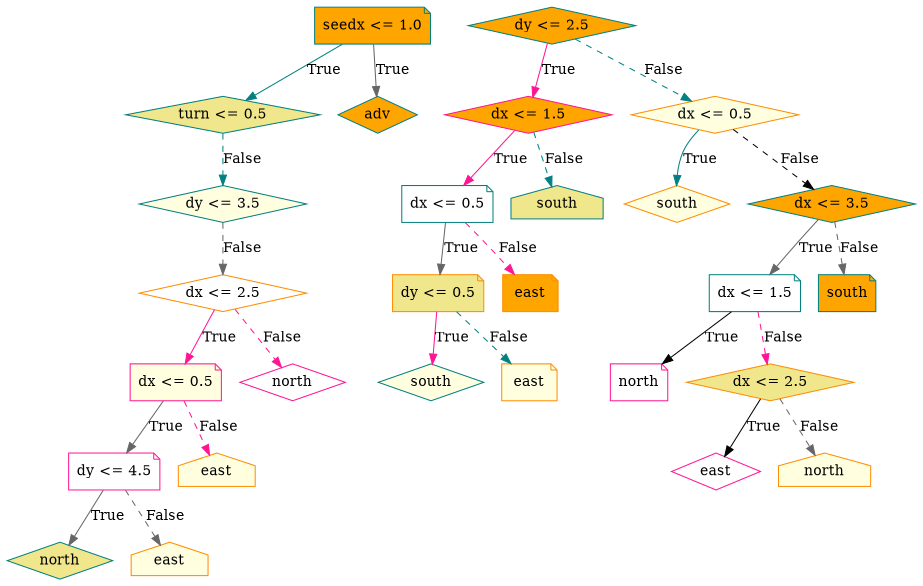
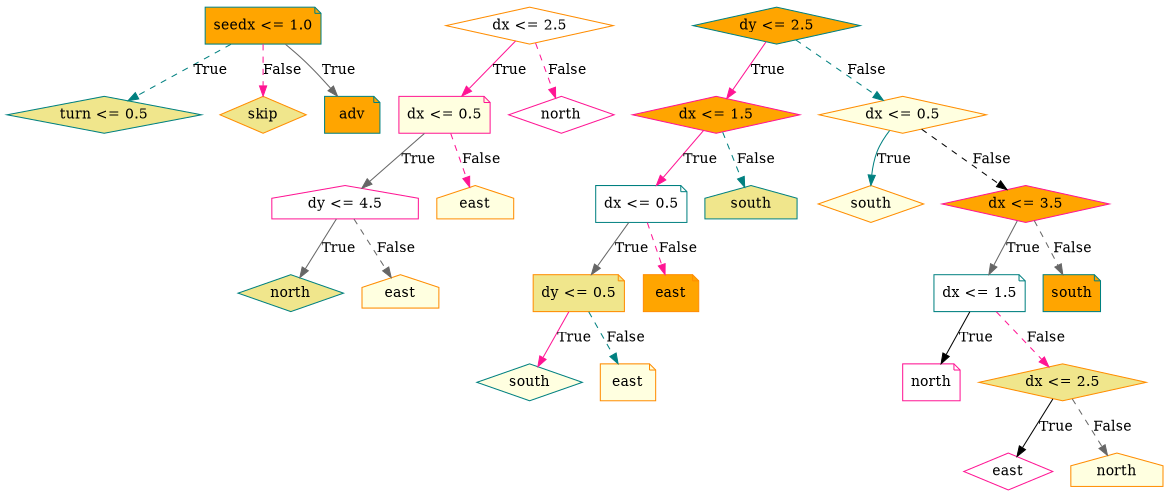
(299, 70) -> (184, 70)
none -> (263, 115)
(378, 115) -> (352, 115)
(223, 204) -> none
(832, 204) -> (1026, 204)
(114, 471) -> (345, 204)
